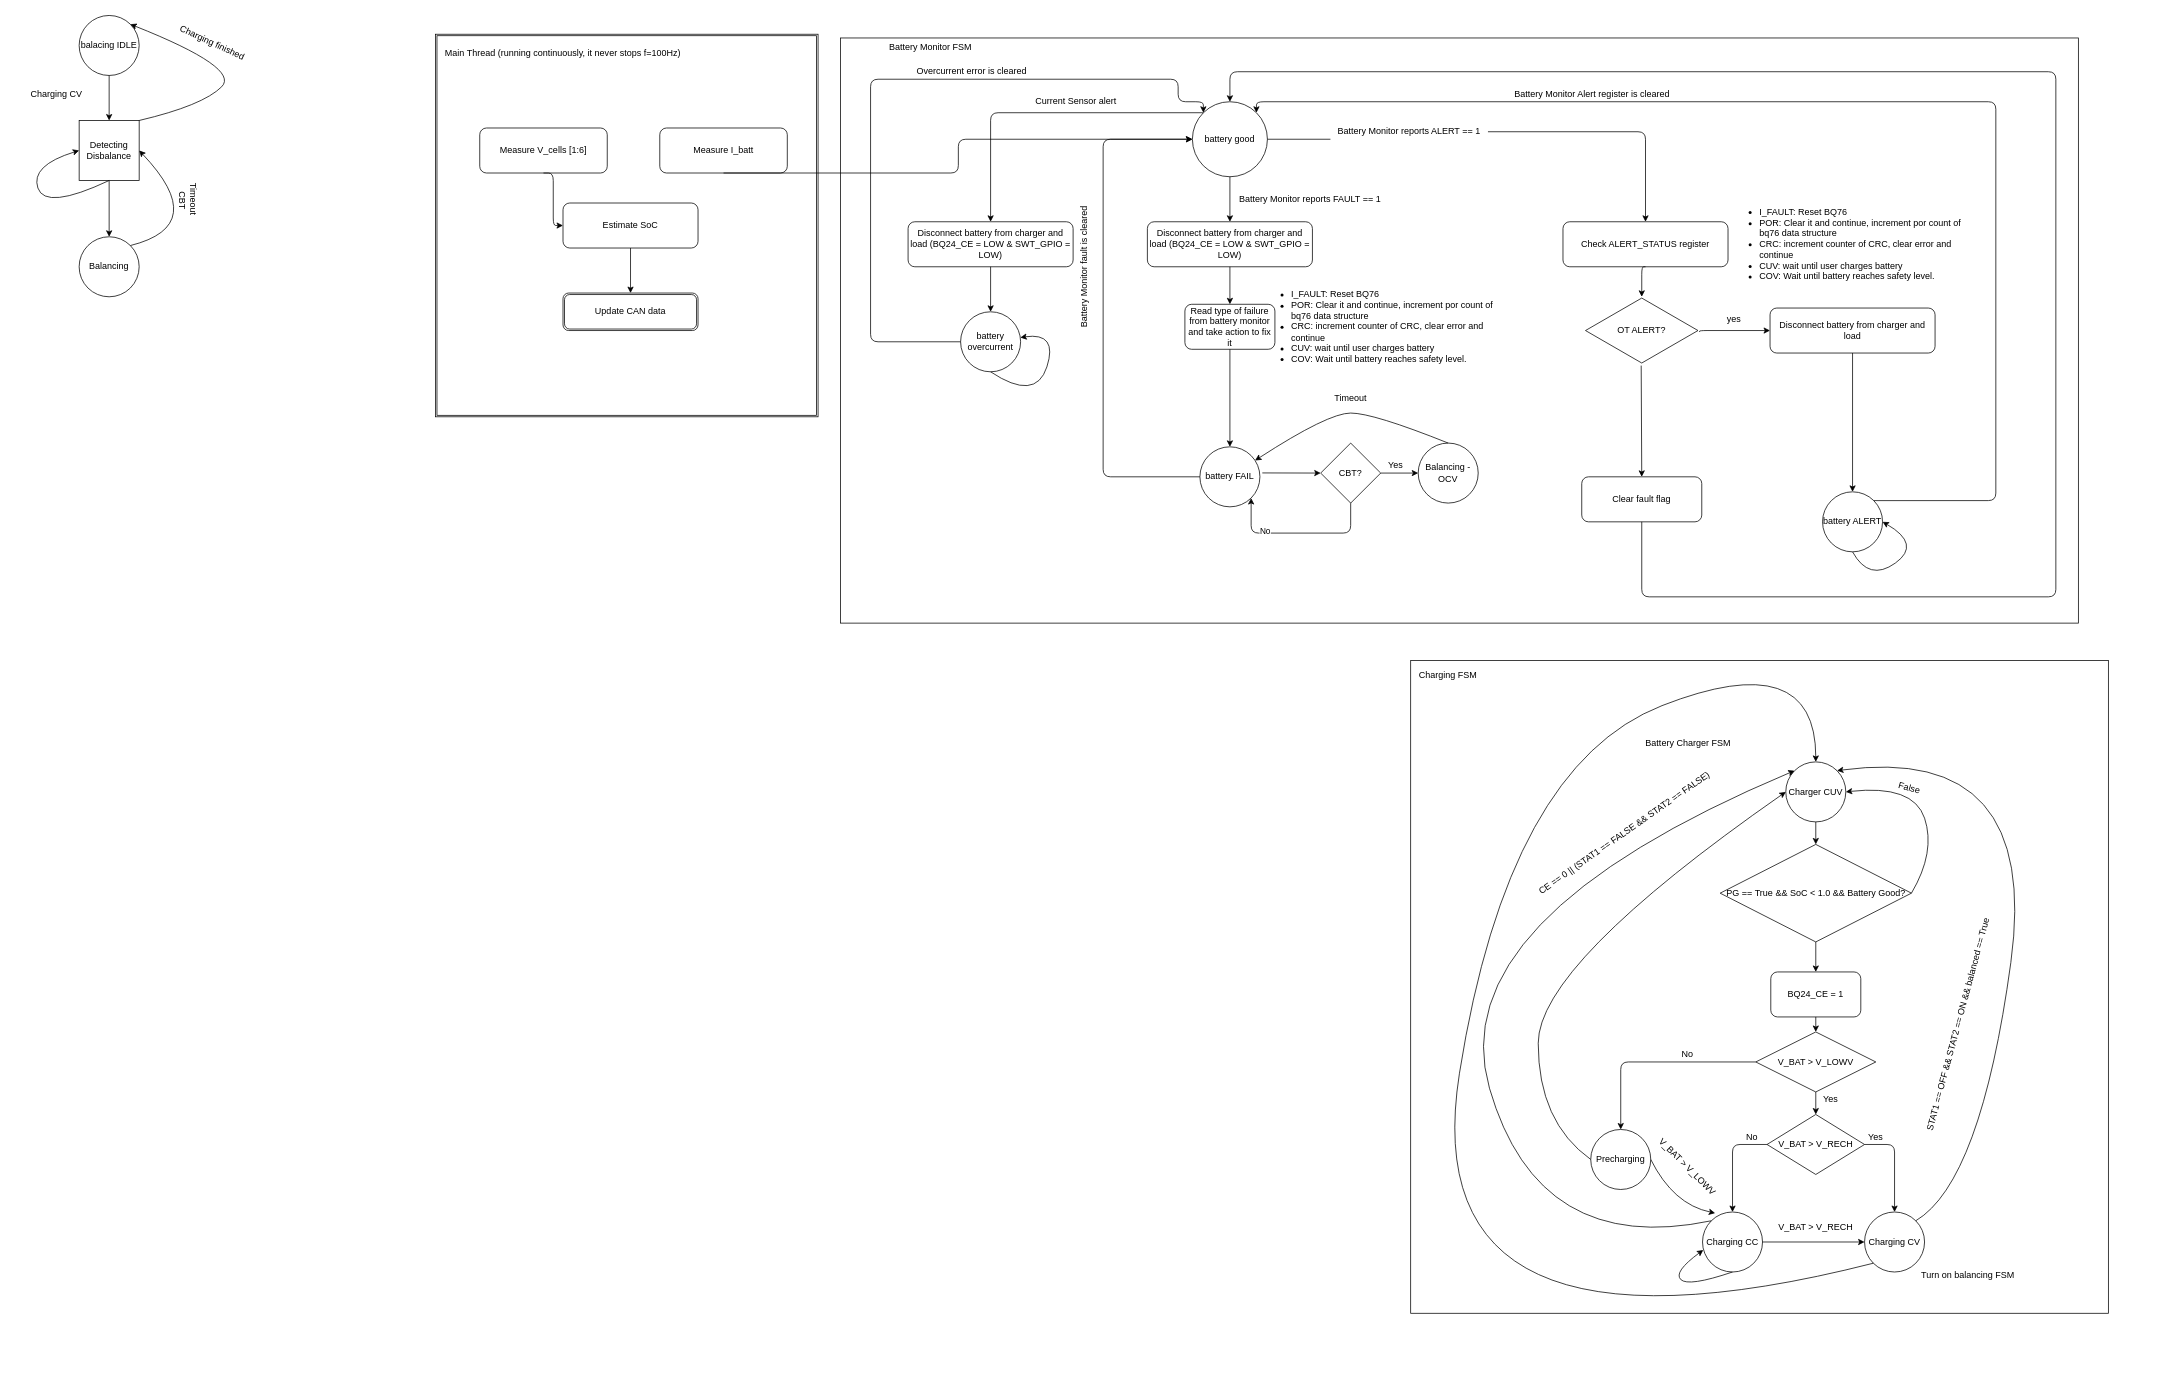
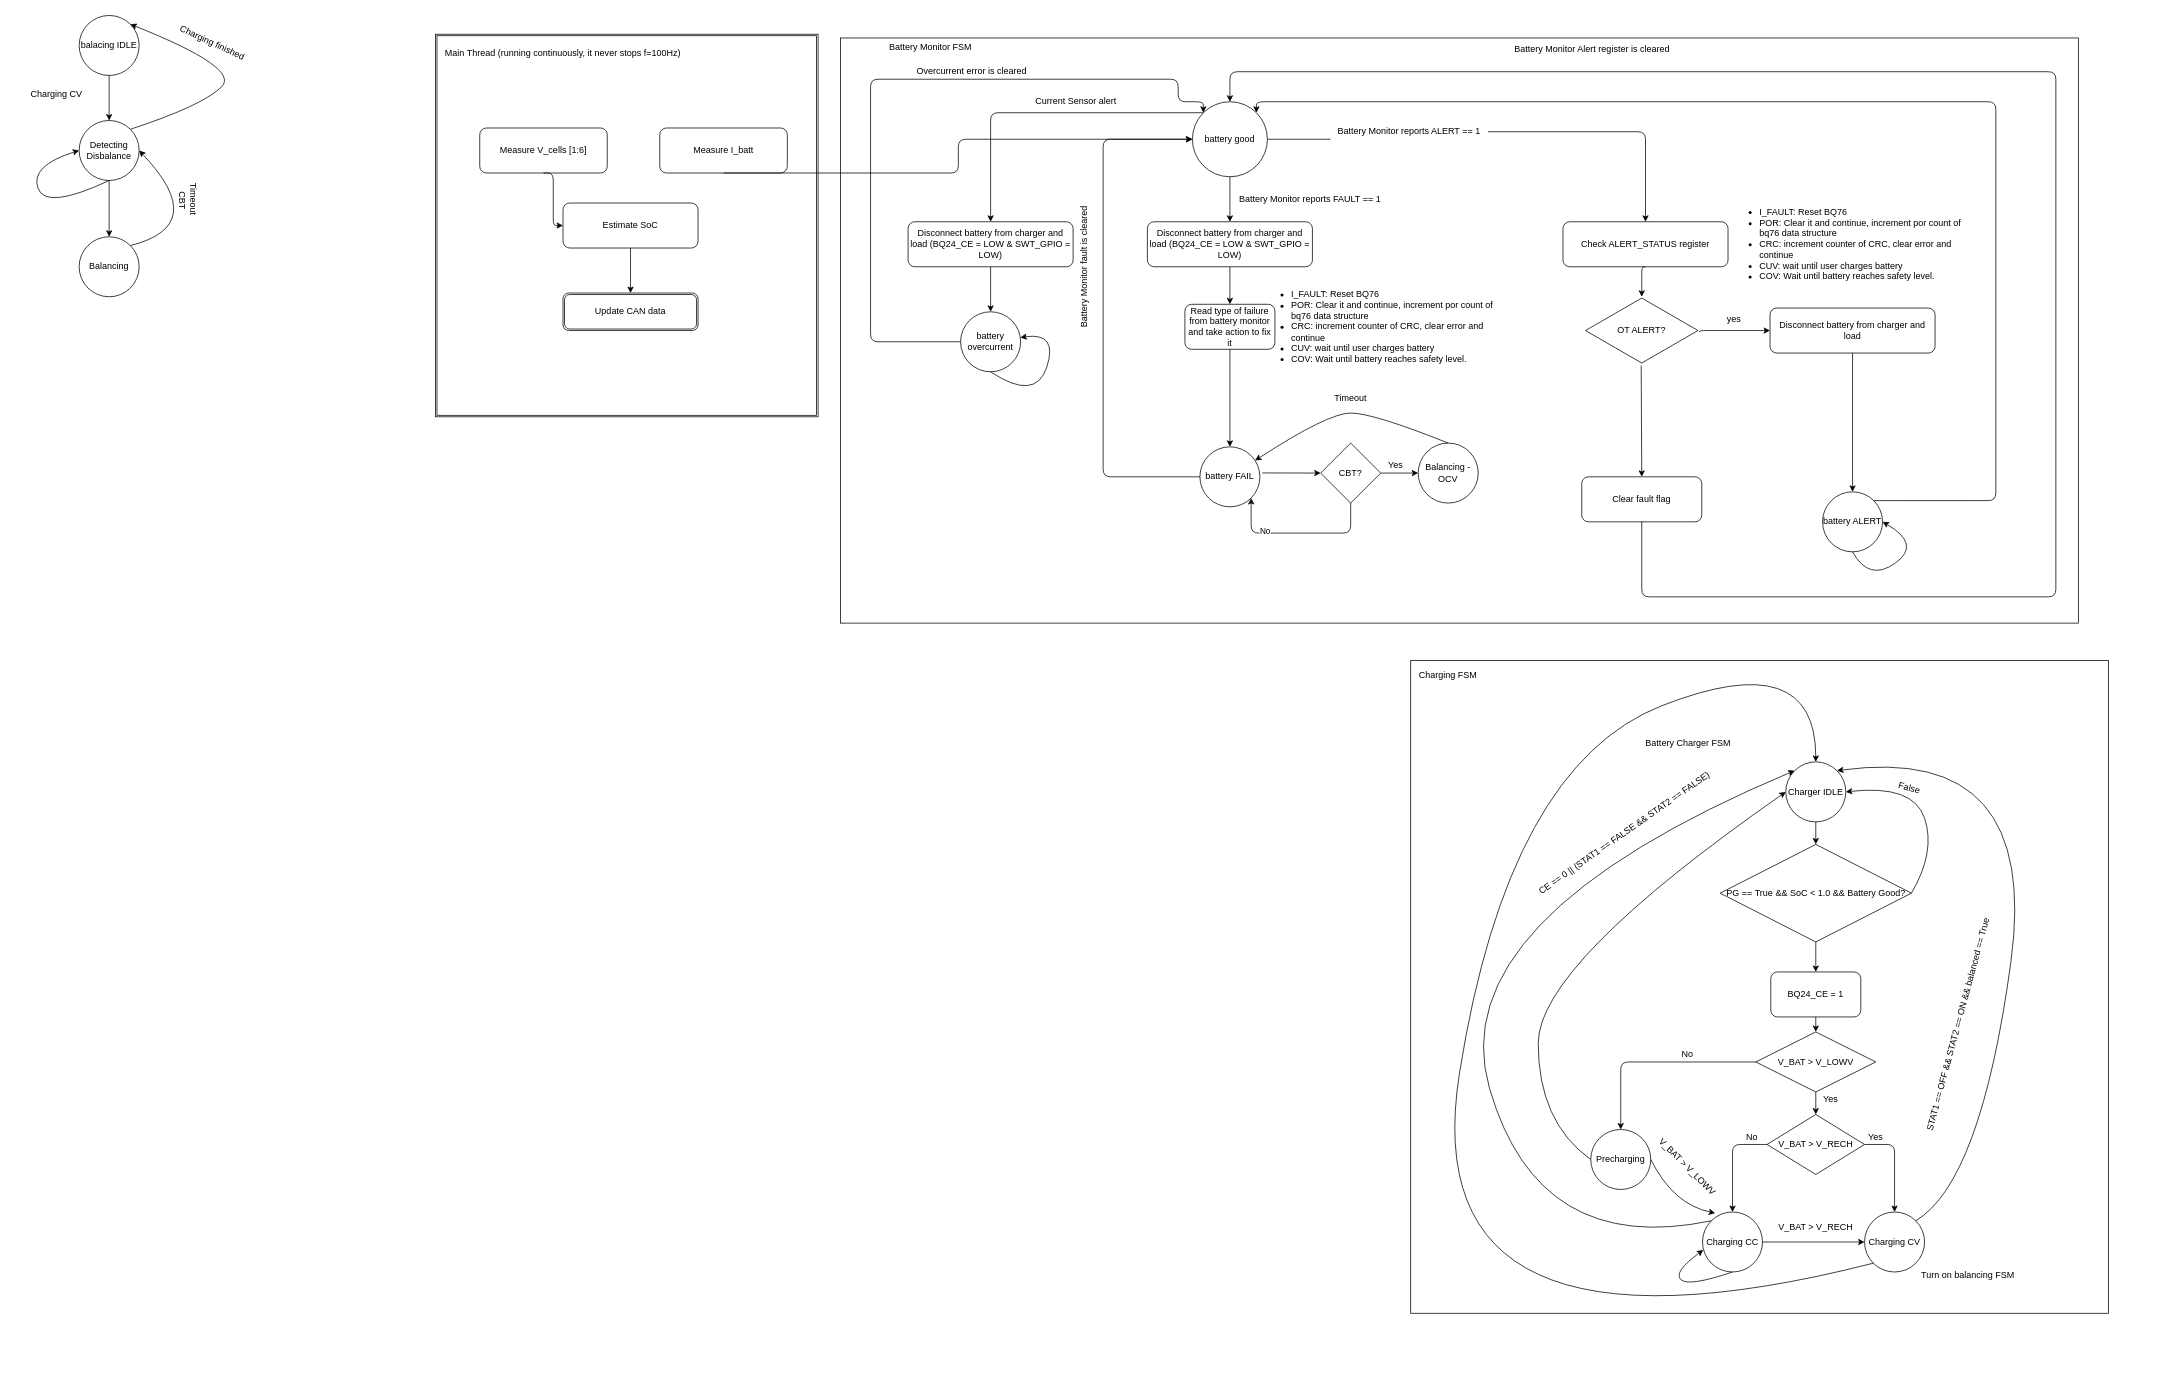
(1592, 94) -> (1592, 49)
(109, 150) -> (109, 150)
(1815, 792) -> (1815, 792)
